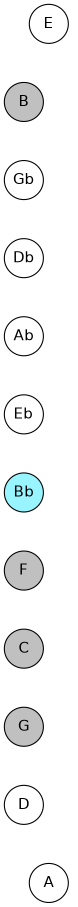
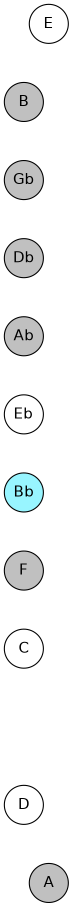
(24, 180) -> (24, 180)
(24, 258) -> (24, 258)
(24, 336) -> (24, 336)
(24, 649) -> (24, 649)
(24, 727) -> none
(49, 883) -> (49, 883)
